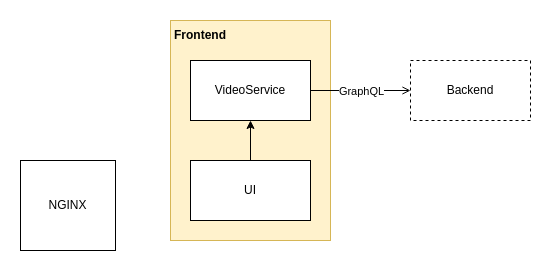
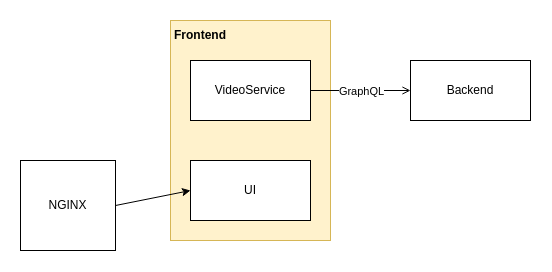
(471, 91) -> (471, 91)
(251, 144) -> none
none -> (150, 199)
